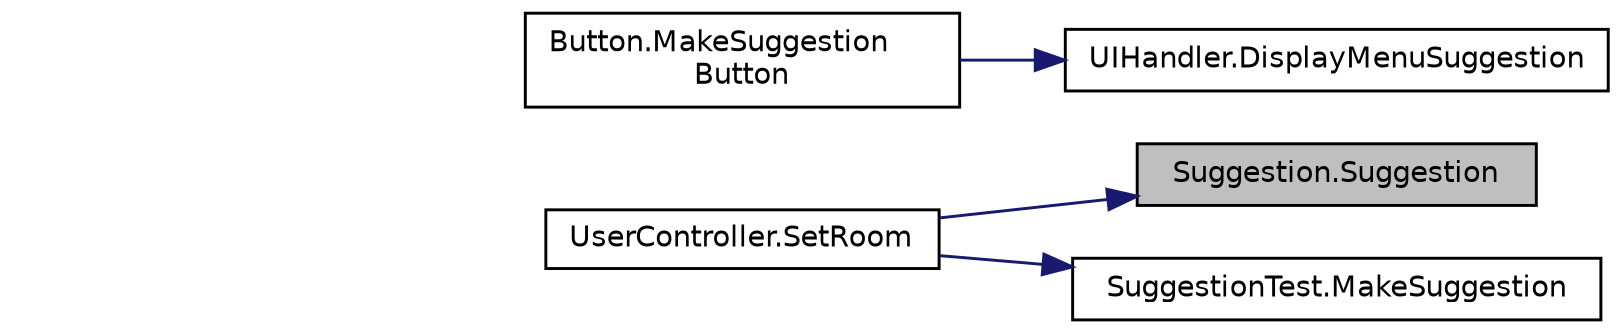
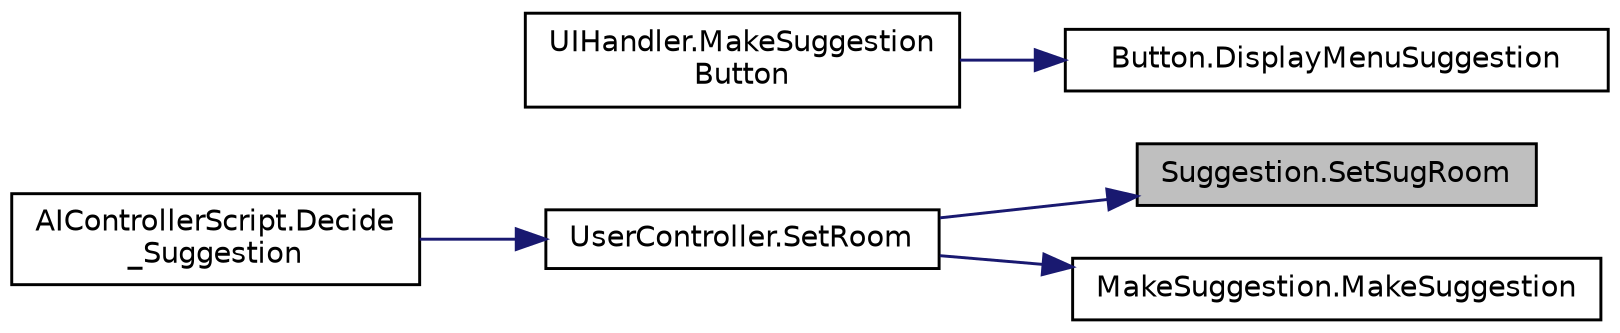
(742, 60) -> (742, 60)
(1337, 60) -> (1337, 60)
(1337, 175) -> (1337, 175)
none -> (216, 239)
(1337, 289) -> (1337, 289)
